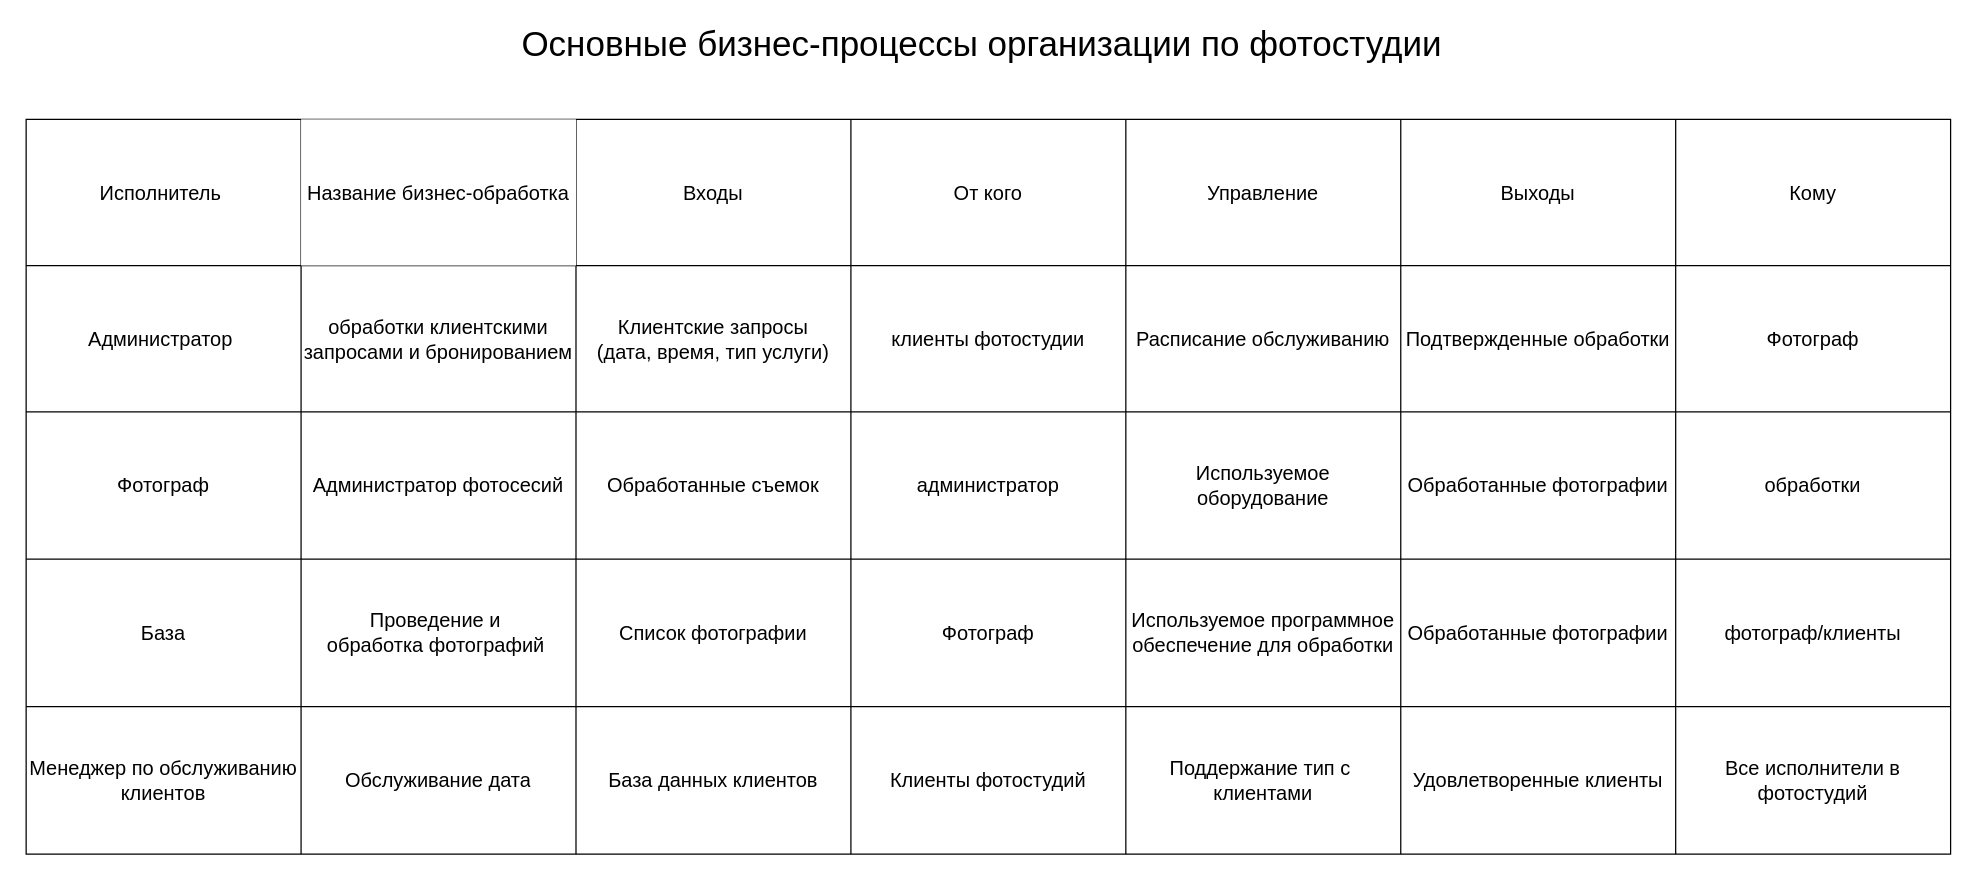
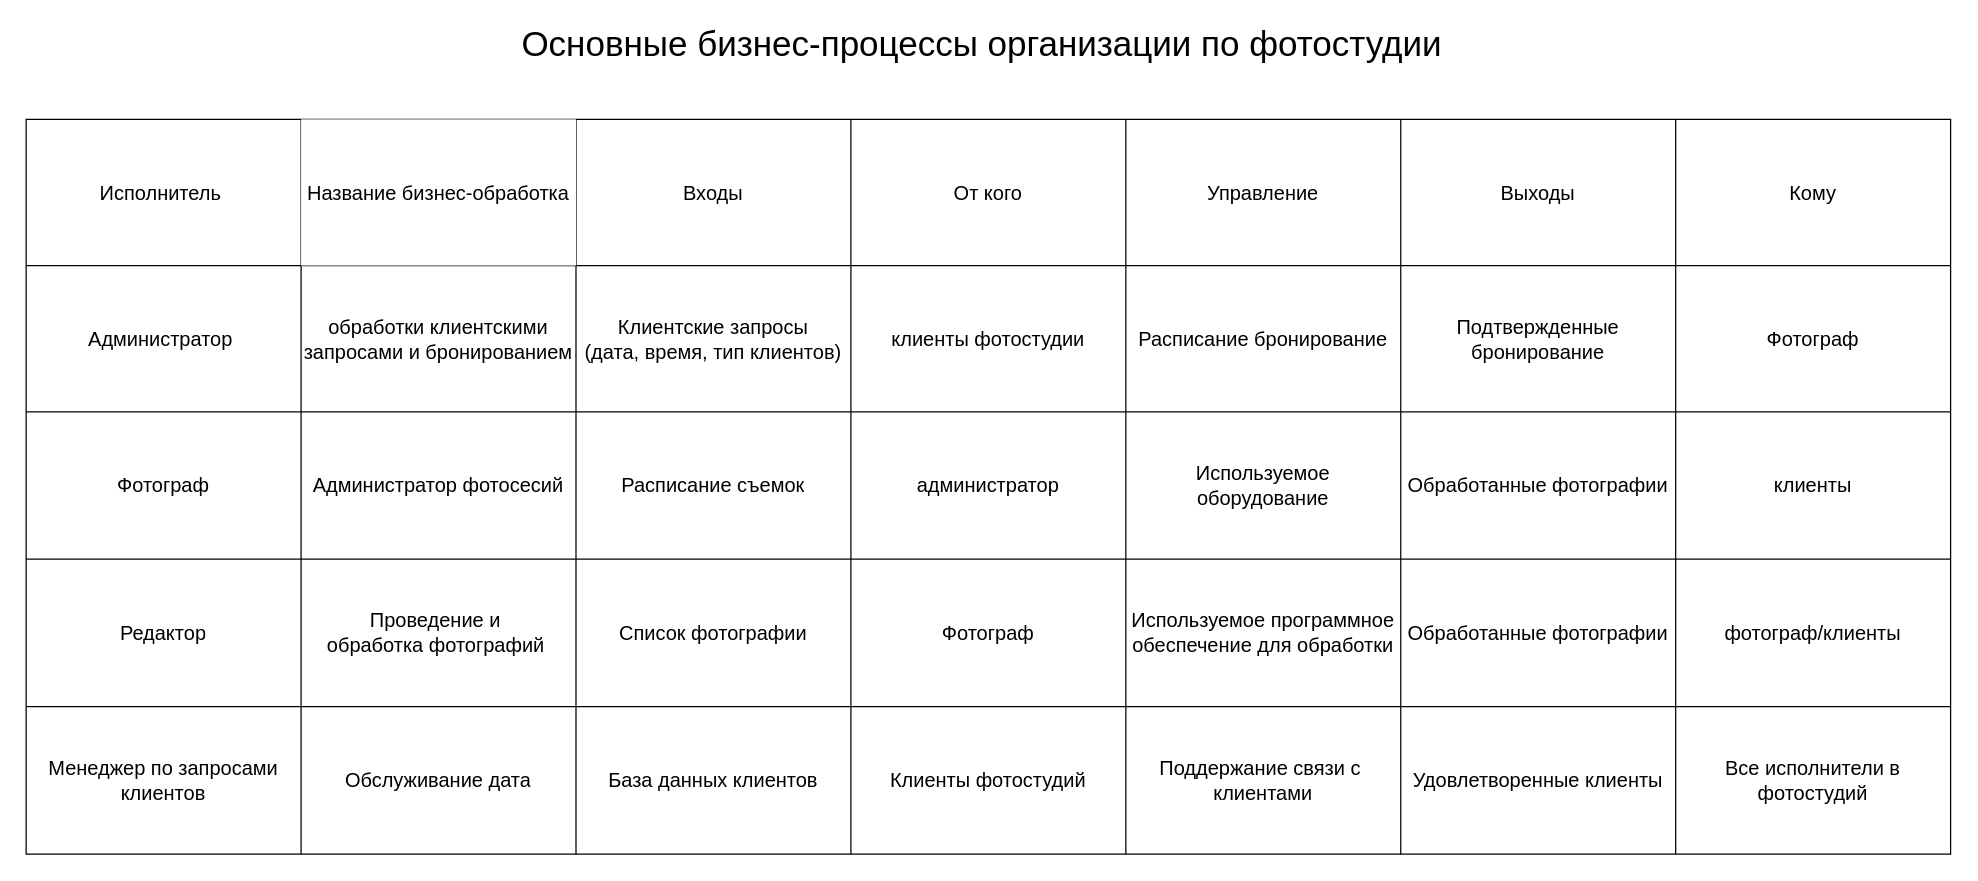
(713, 339) -> (713, 339)
(1263, 339) -> (1263, 339)
(1538, 339) -> (1538, 339)
(713, 486) -> (713, 486)
(1813, 486) -> (1813, 486)
(163, 633) -> (163, 633)
(163, 781) -> (163, 781)
(1263, 781) -> (1263, 781)
